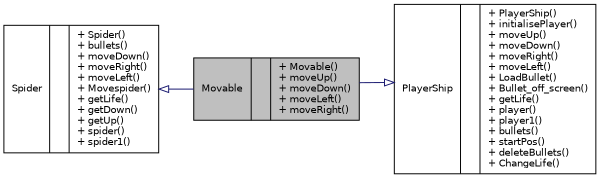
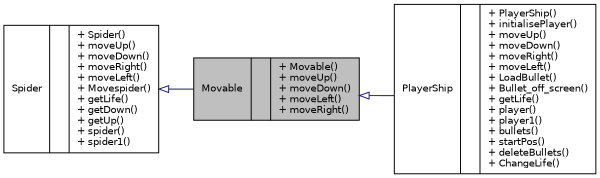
(102, 46) -> (107, 46)
(372, 83) -> (382, 96)
